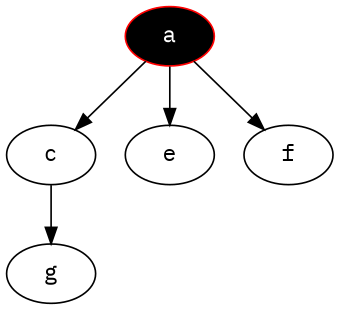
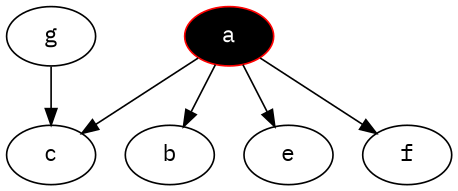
none -> (170, 155)
(51, 206) -> (51, 88)
